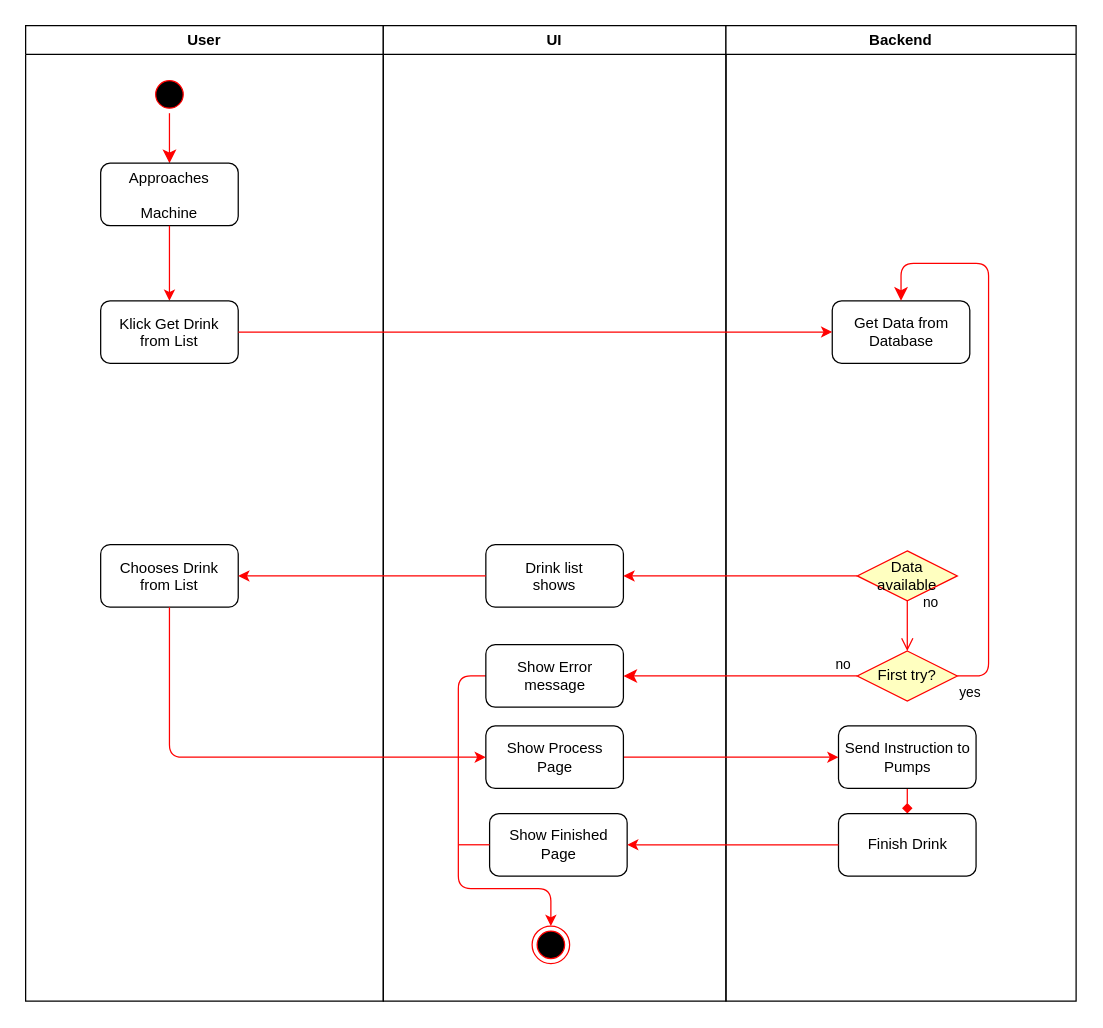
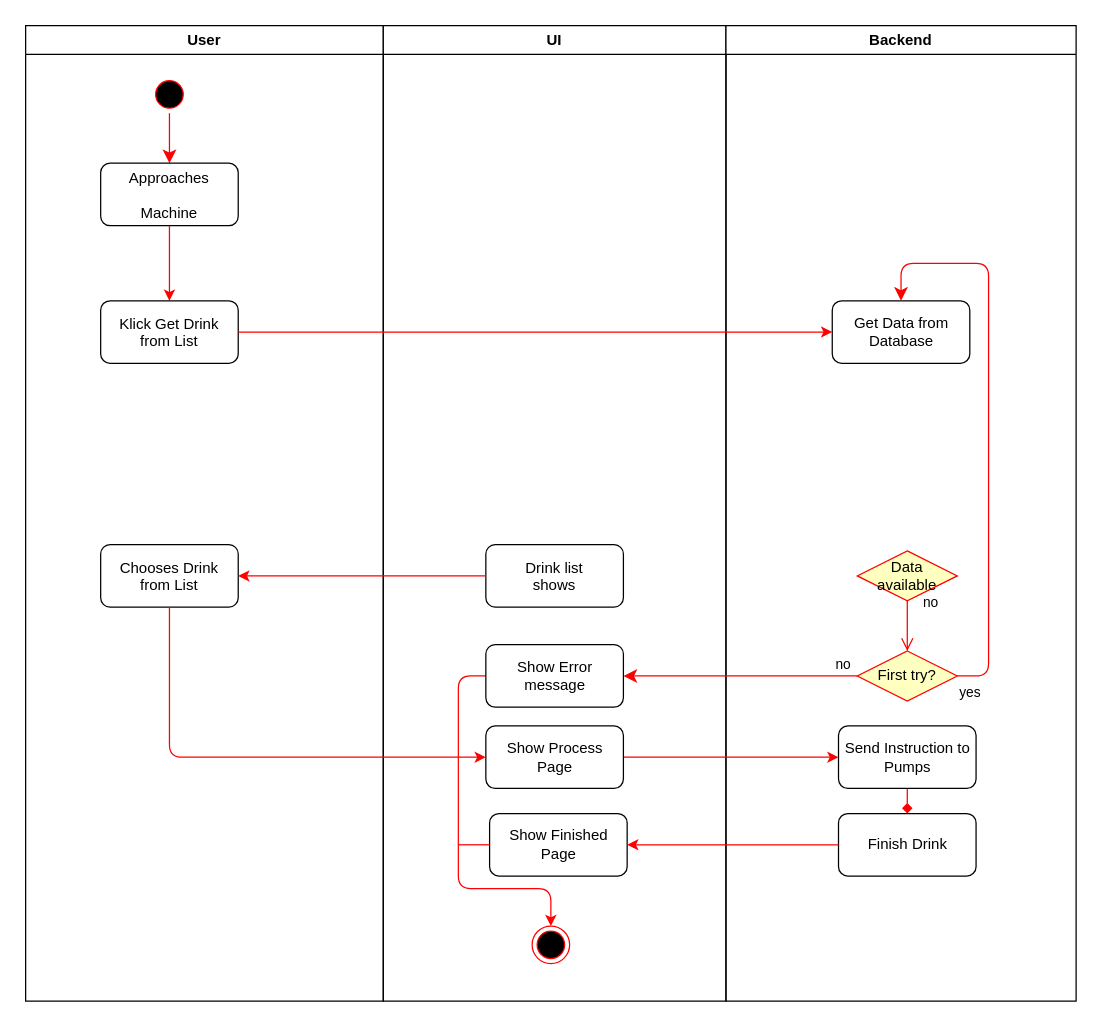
(744, 576) -> none
